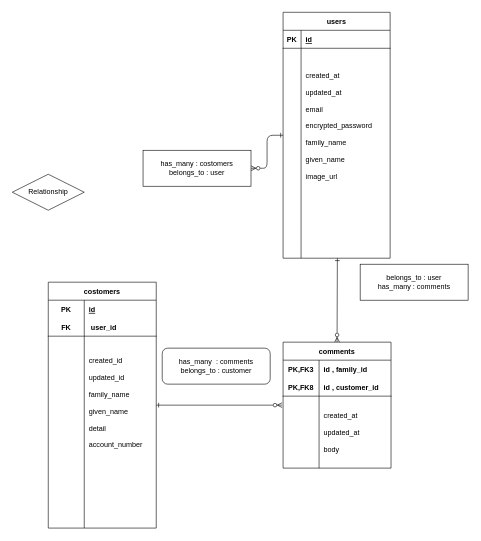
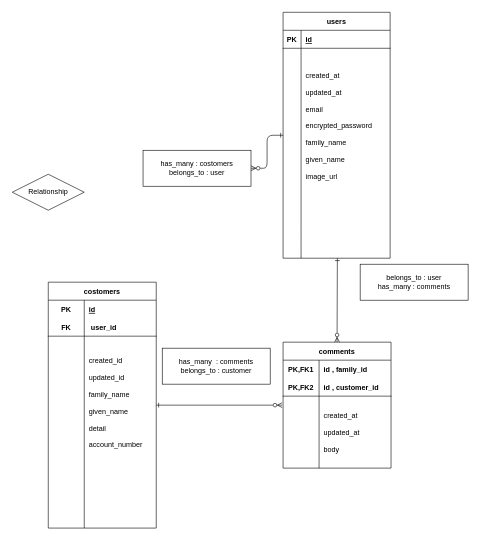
(216, 366) -> (216, 366)
(301, 370) -> (301, 370)
(301, 388) -> (301, 388)
